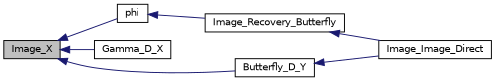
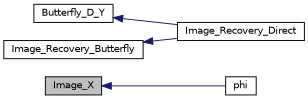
(181, 17) -> none
(133, 50) -> none
(435, 50) -> (241, 31)
(151, 72) -> none
